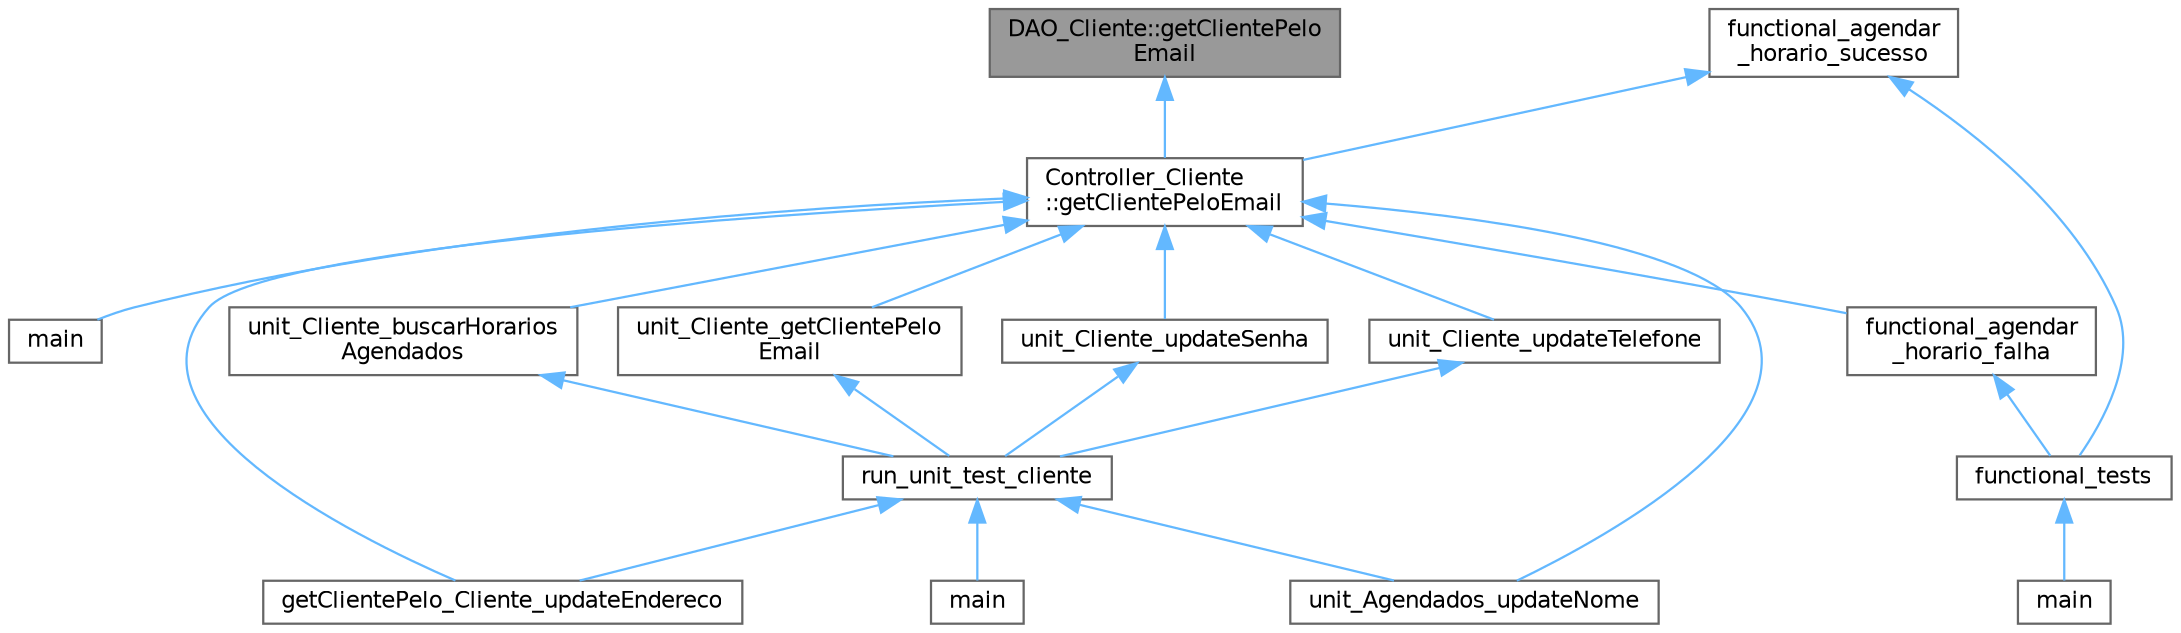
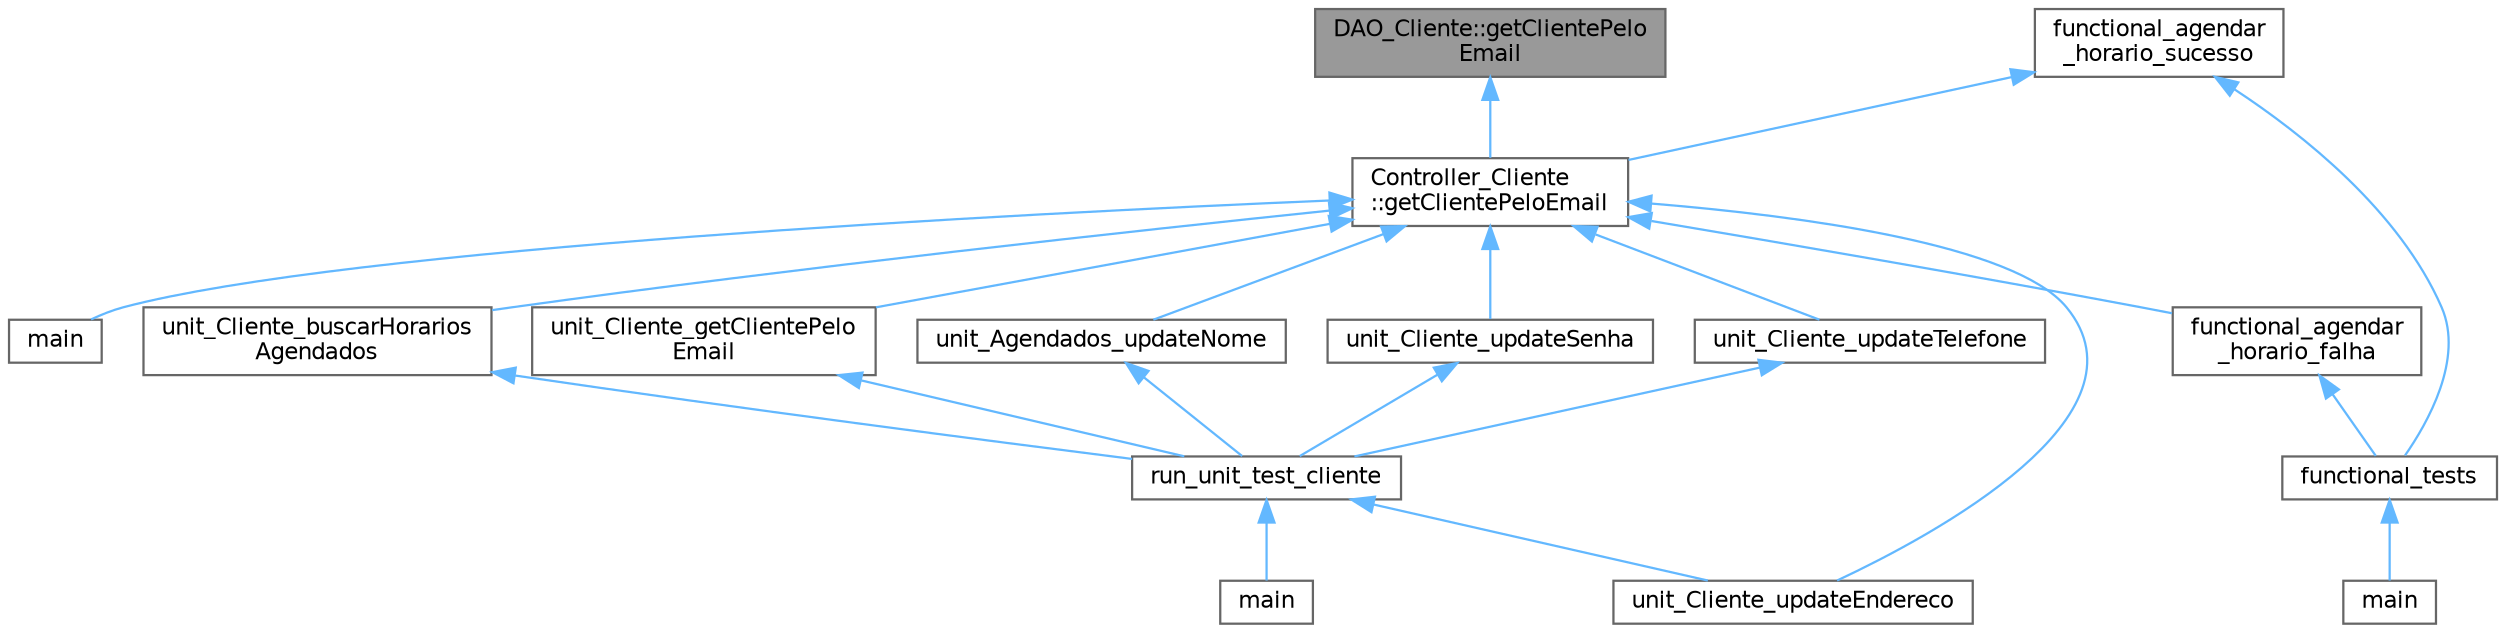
(1237, 543) -> (1193, 417)
(503, 602) -> (1793, 602)
